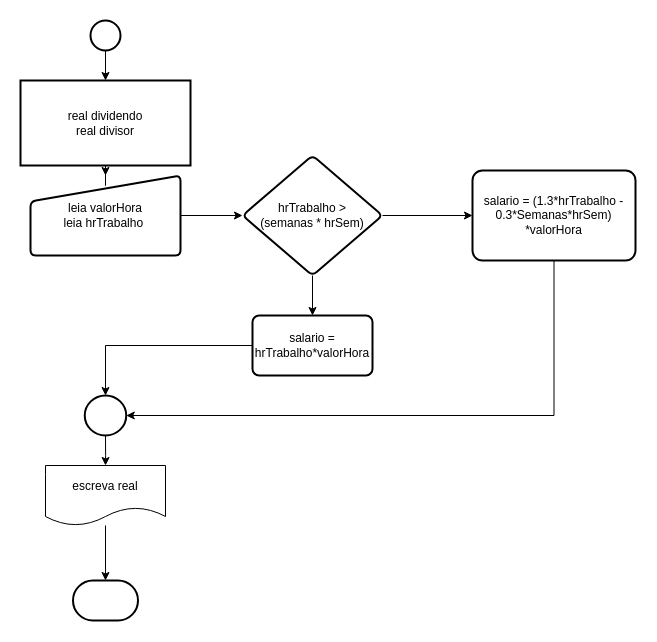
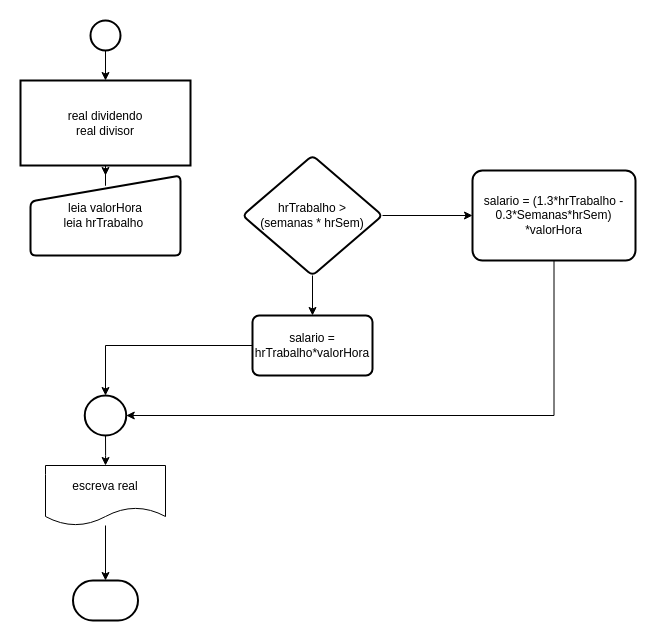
(208, 216) -> none
